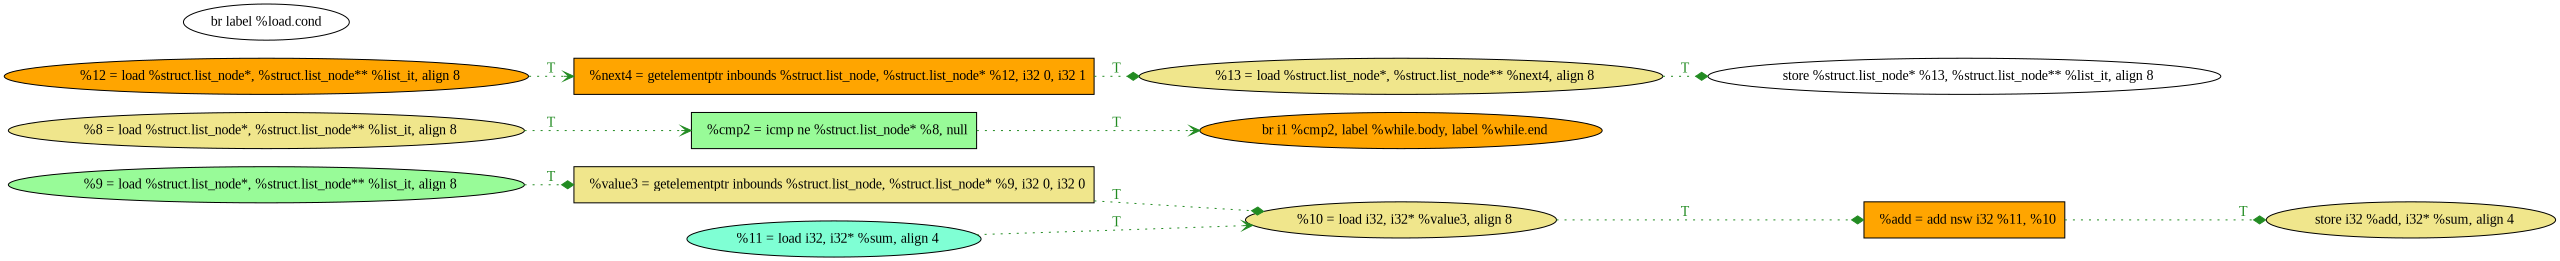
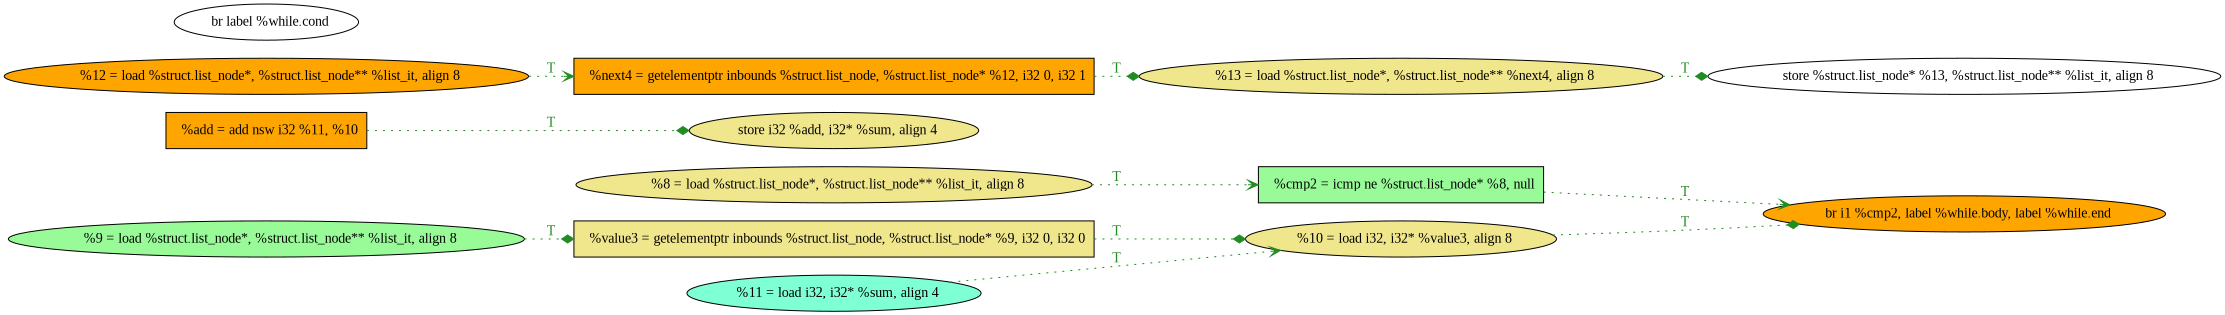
(266, 22) -> (266, 22)
(1704, 220) -> (1670, 231)
